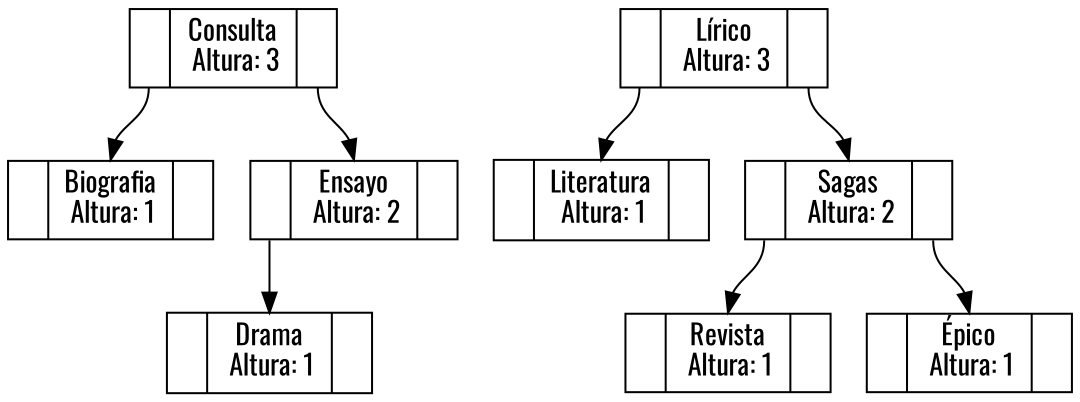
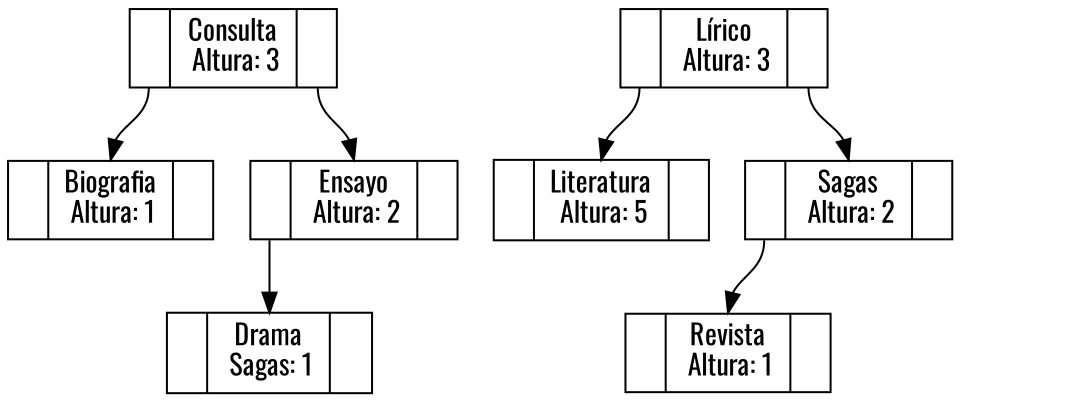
(601, 214) -> (601, 214)
(969, 353) -> none
(269, 367) -> (268, 367)
